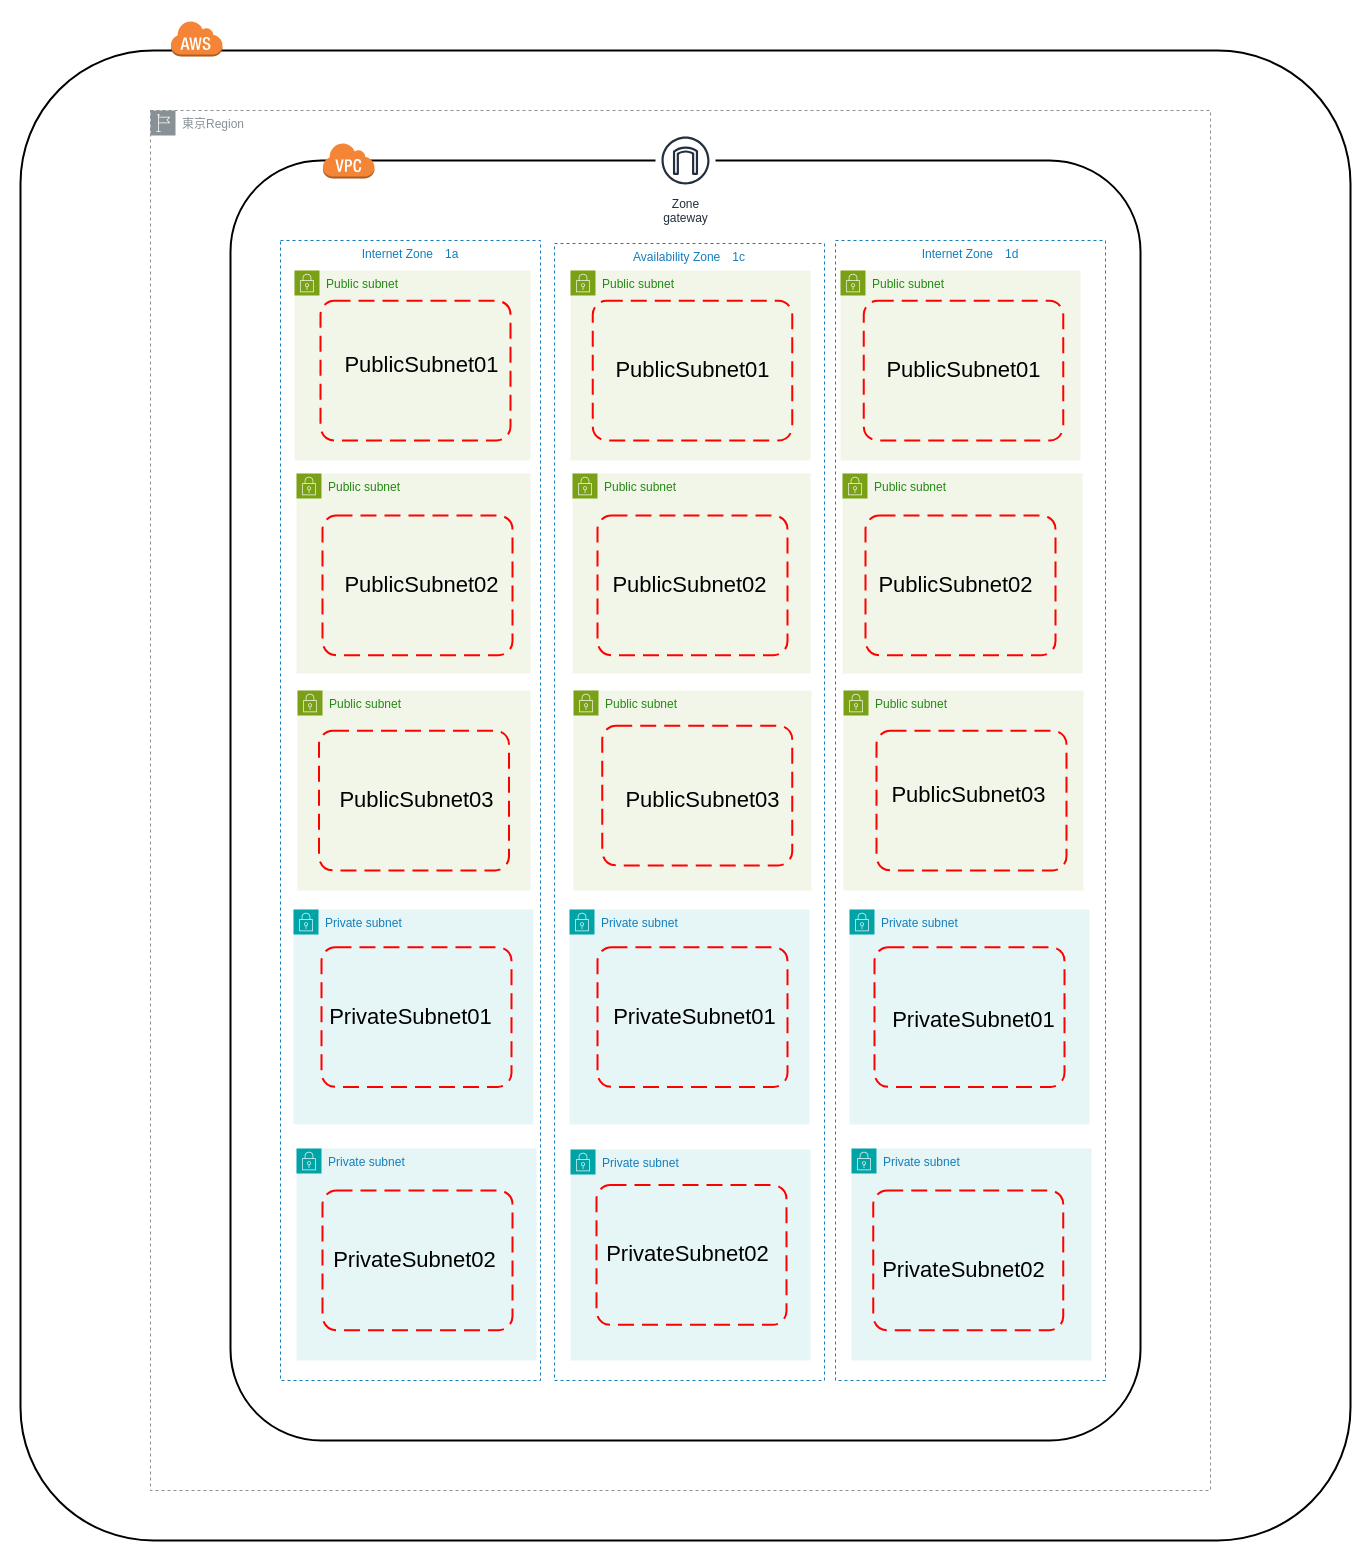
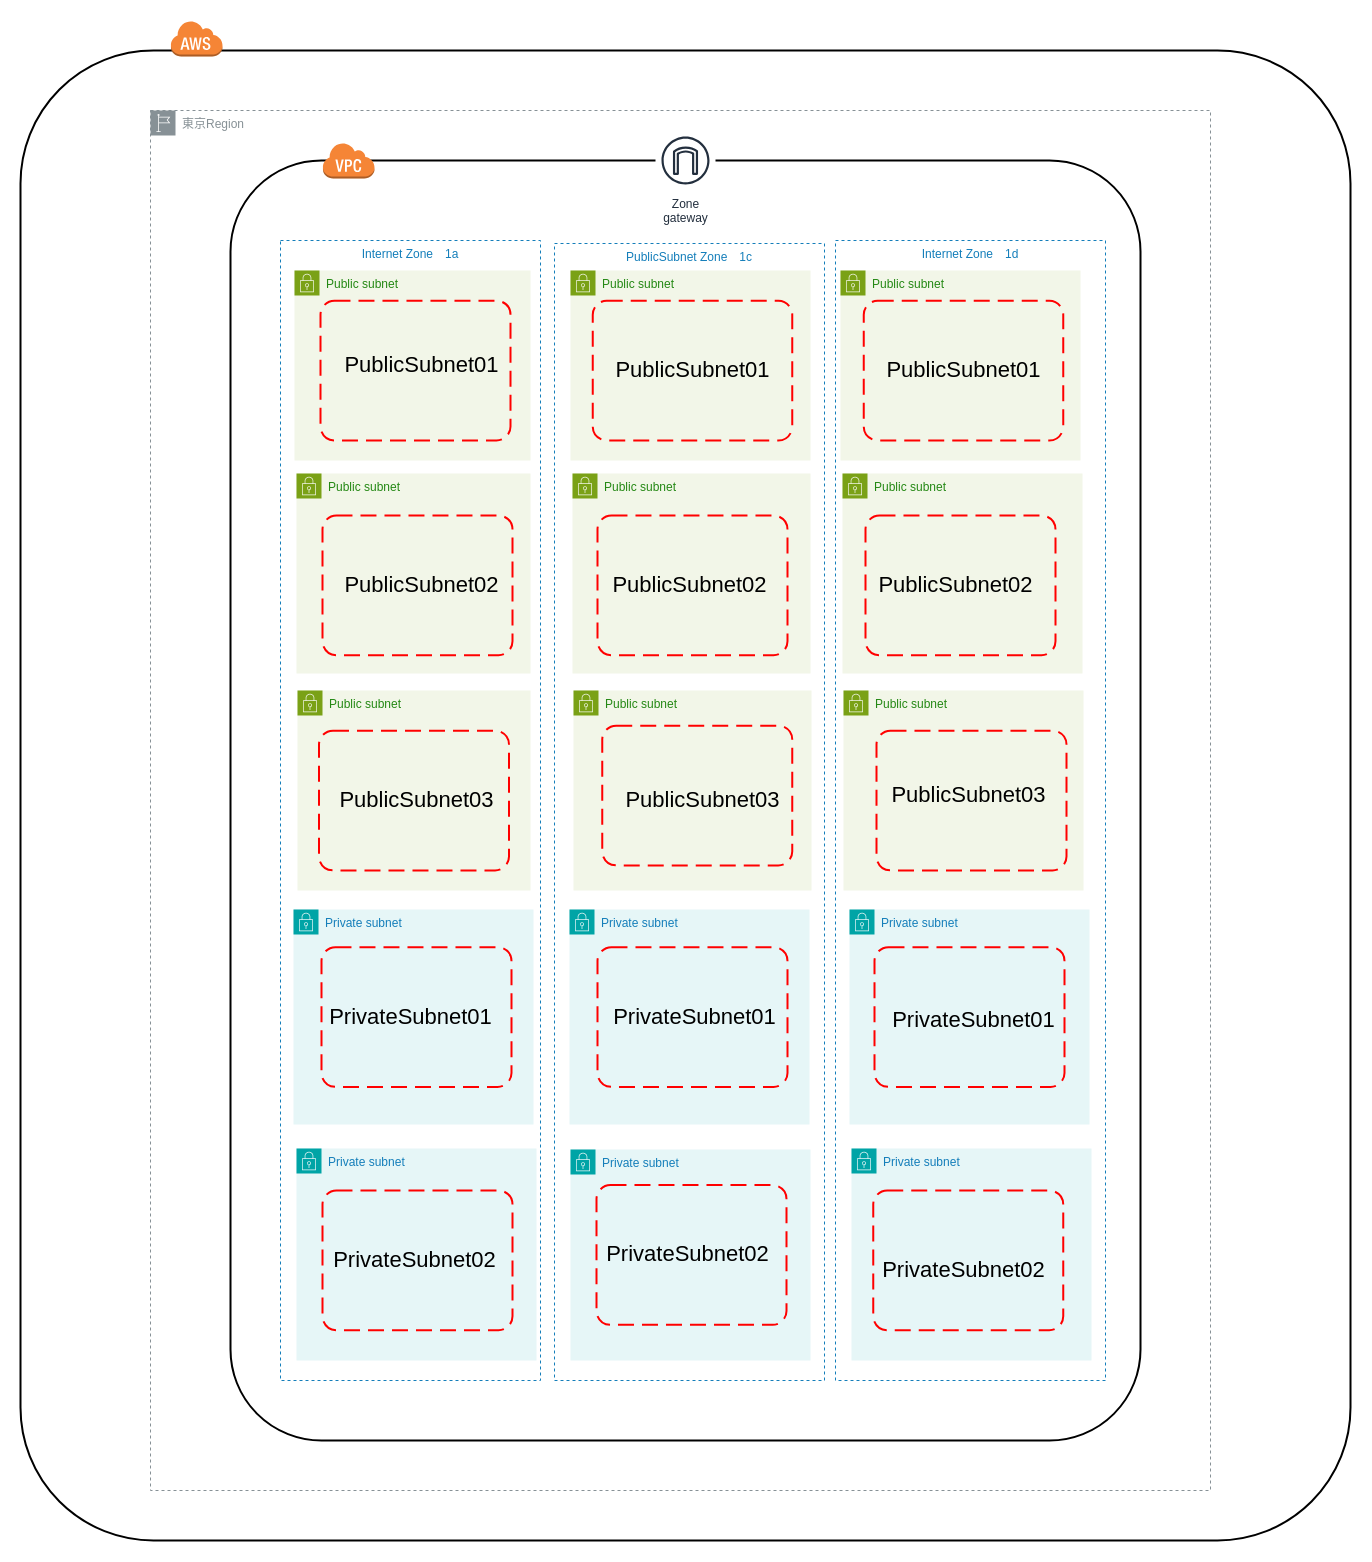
(690, 258) -> (690, 258)
